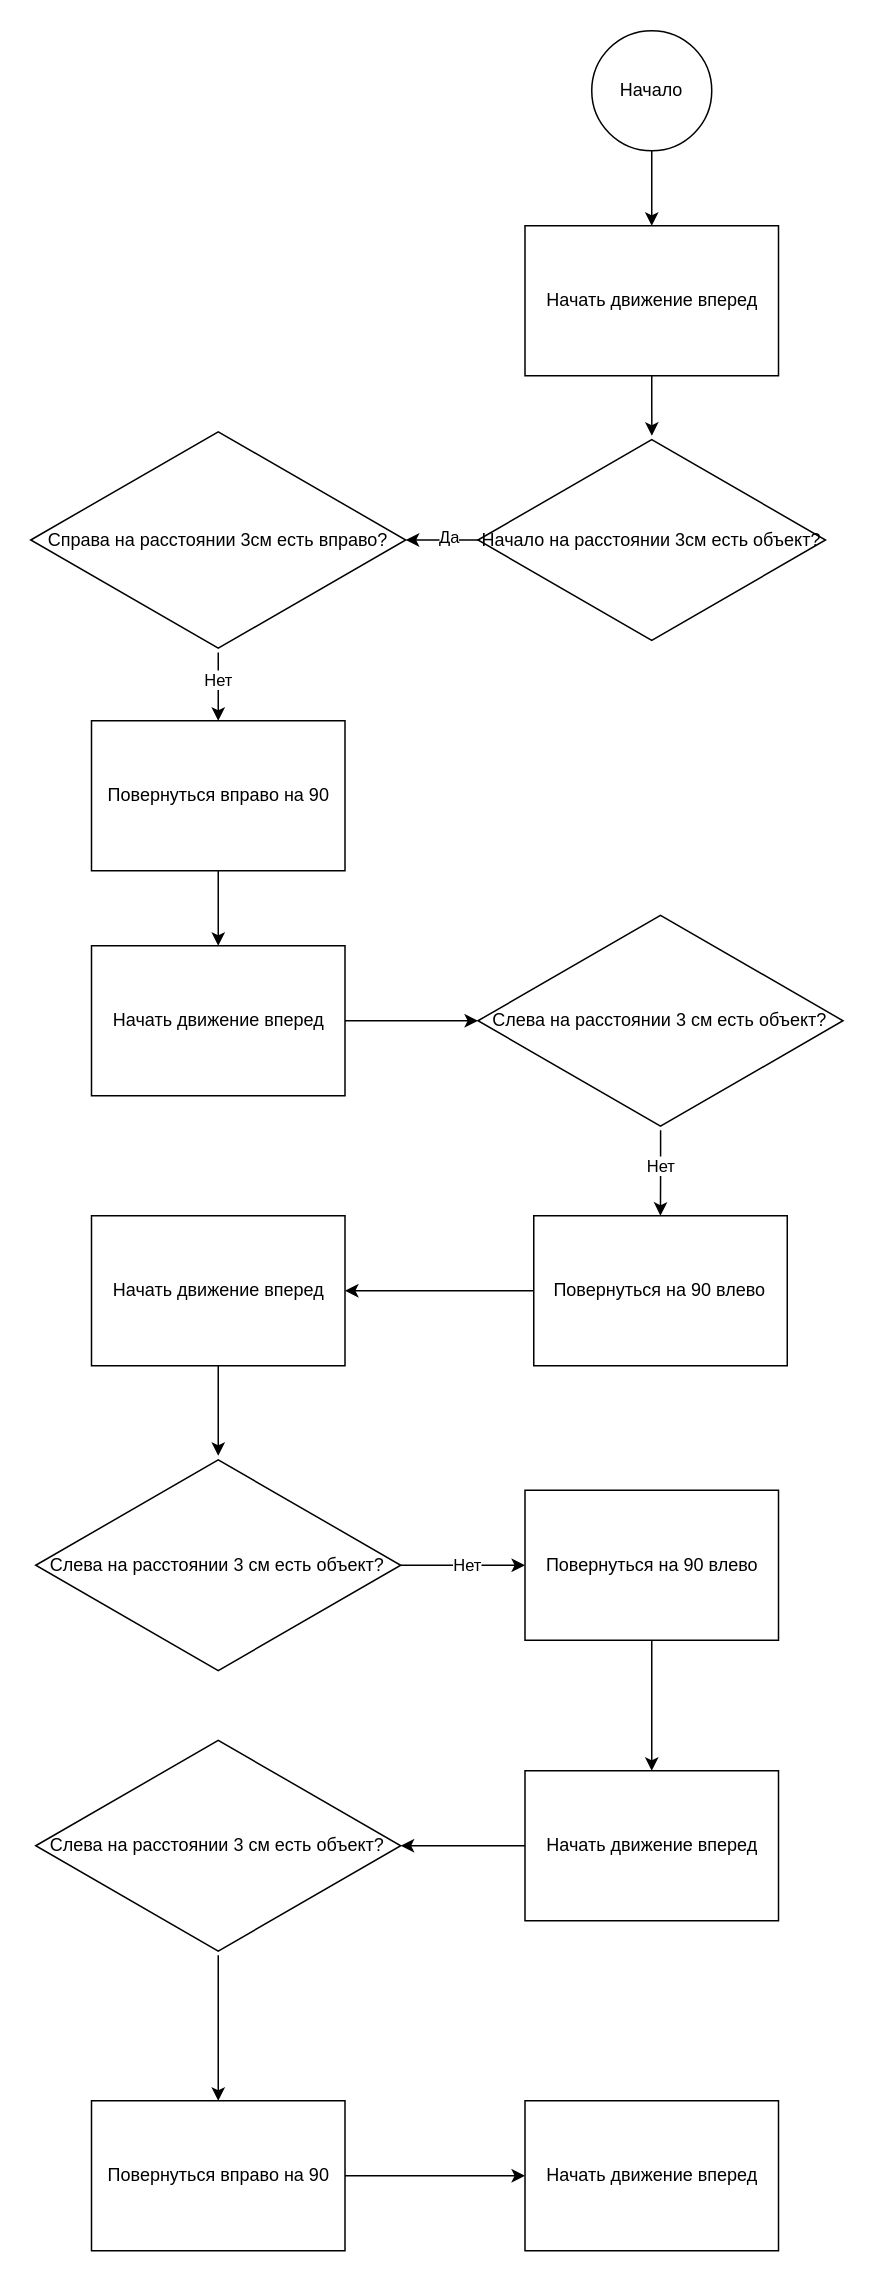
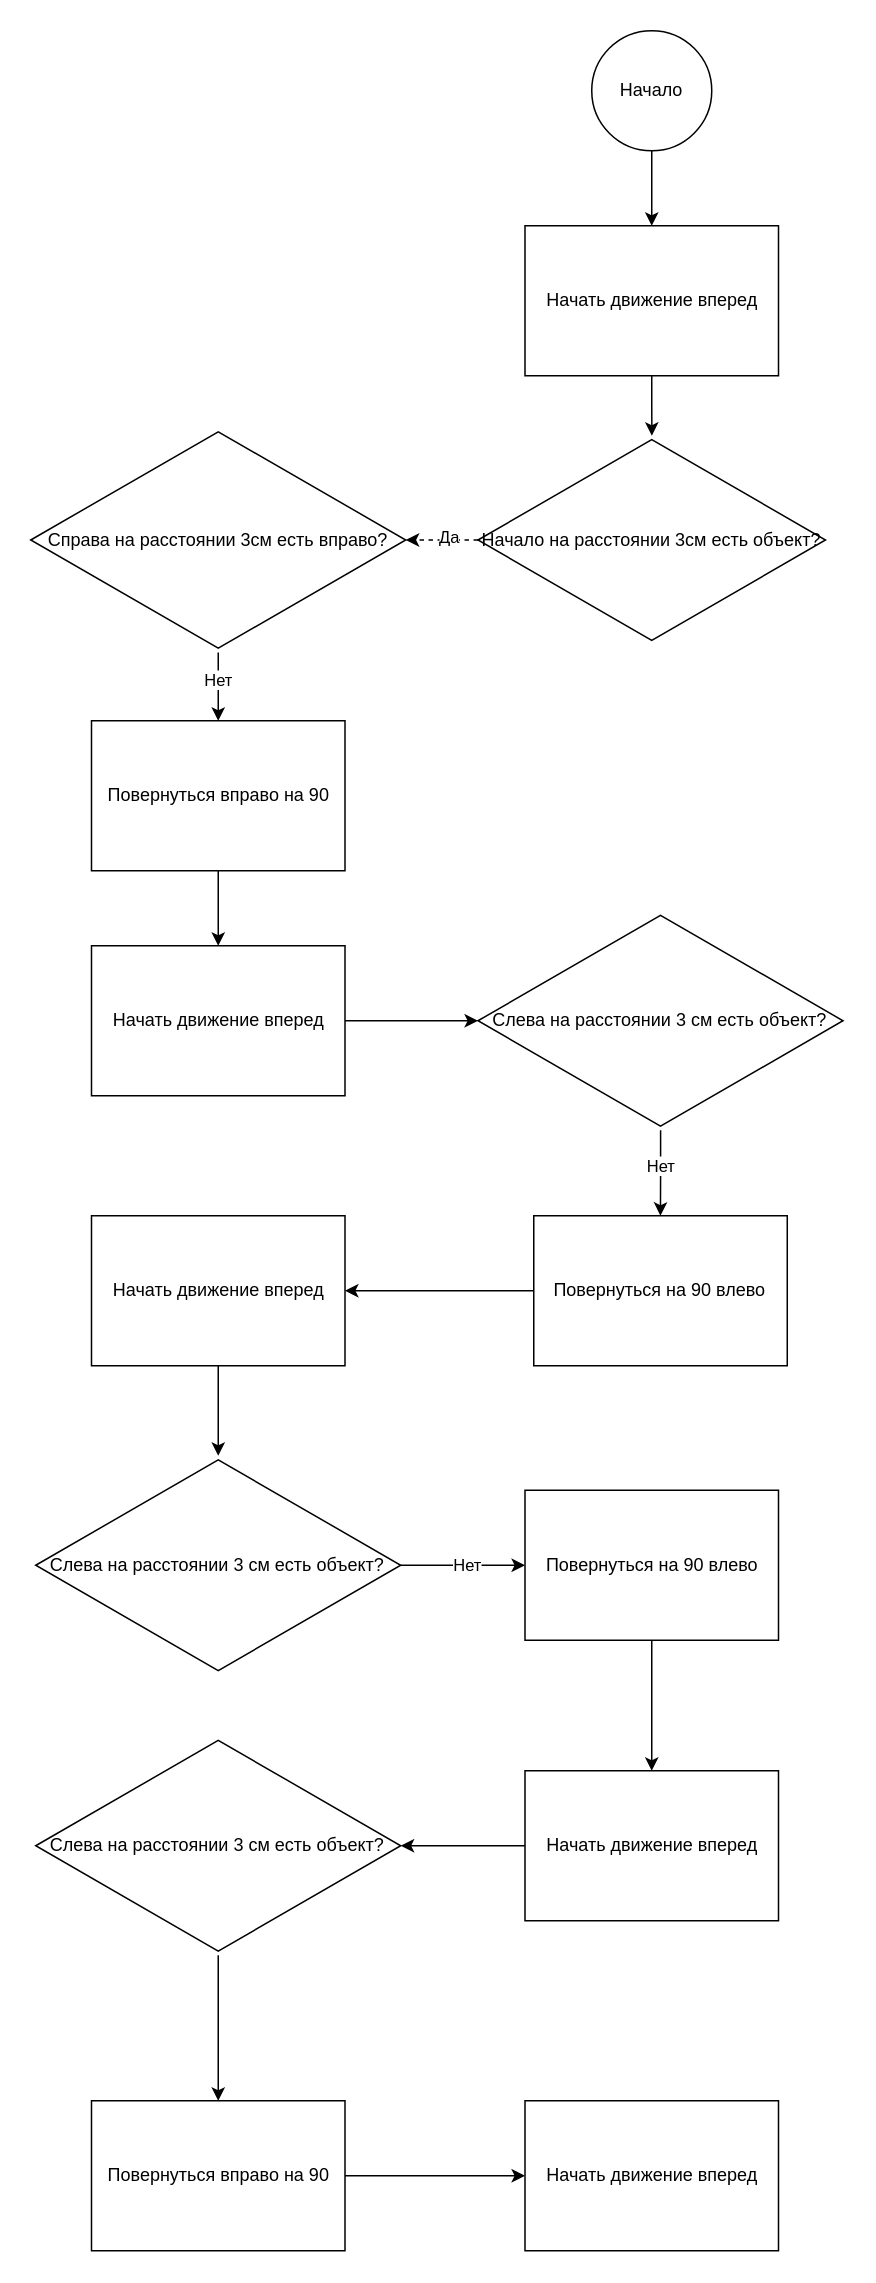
(427, 540) -> (427, 540)
